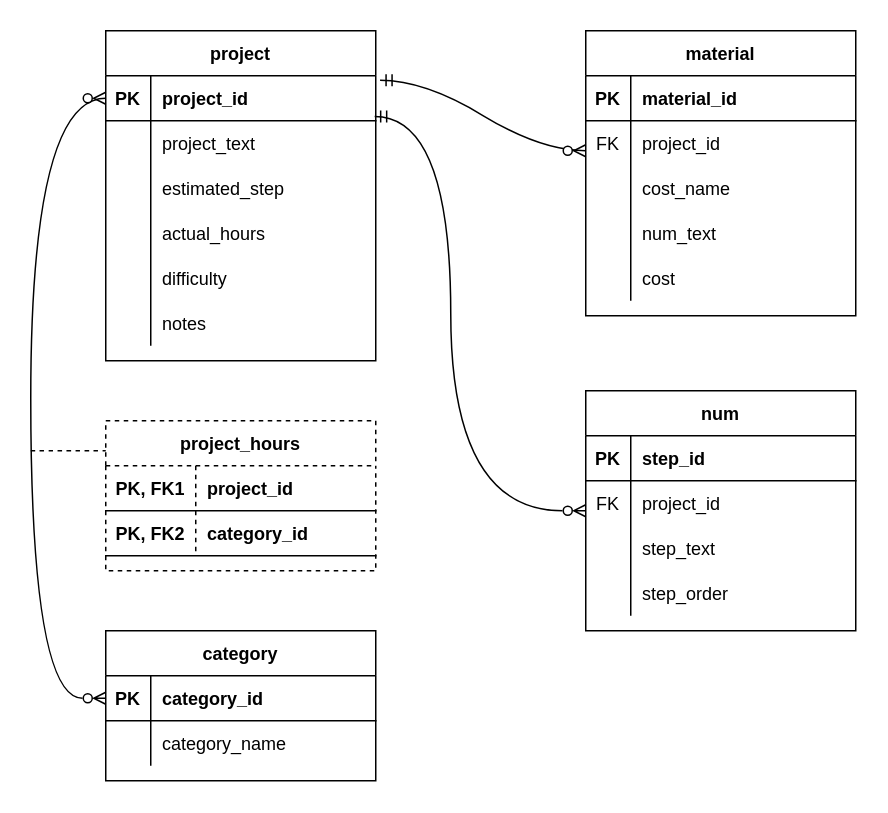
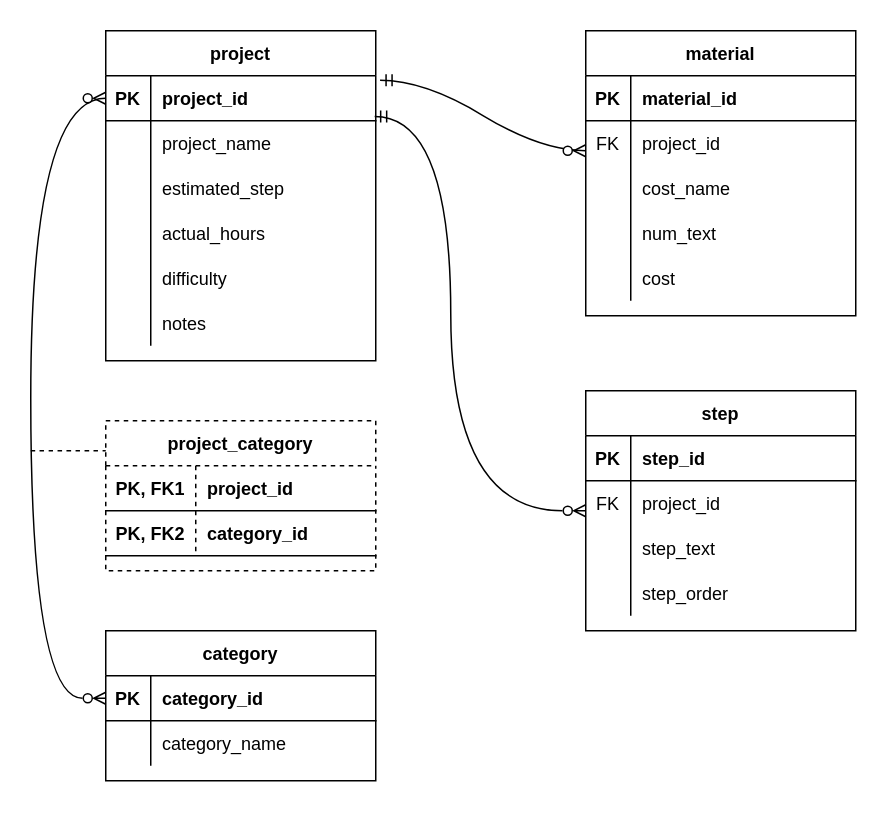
(222, 144) -> (222, 144)
(720, 414) -> (720, 414)
(240, 444) -> (240, 444)
